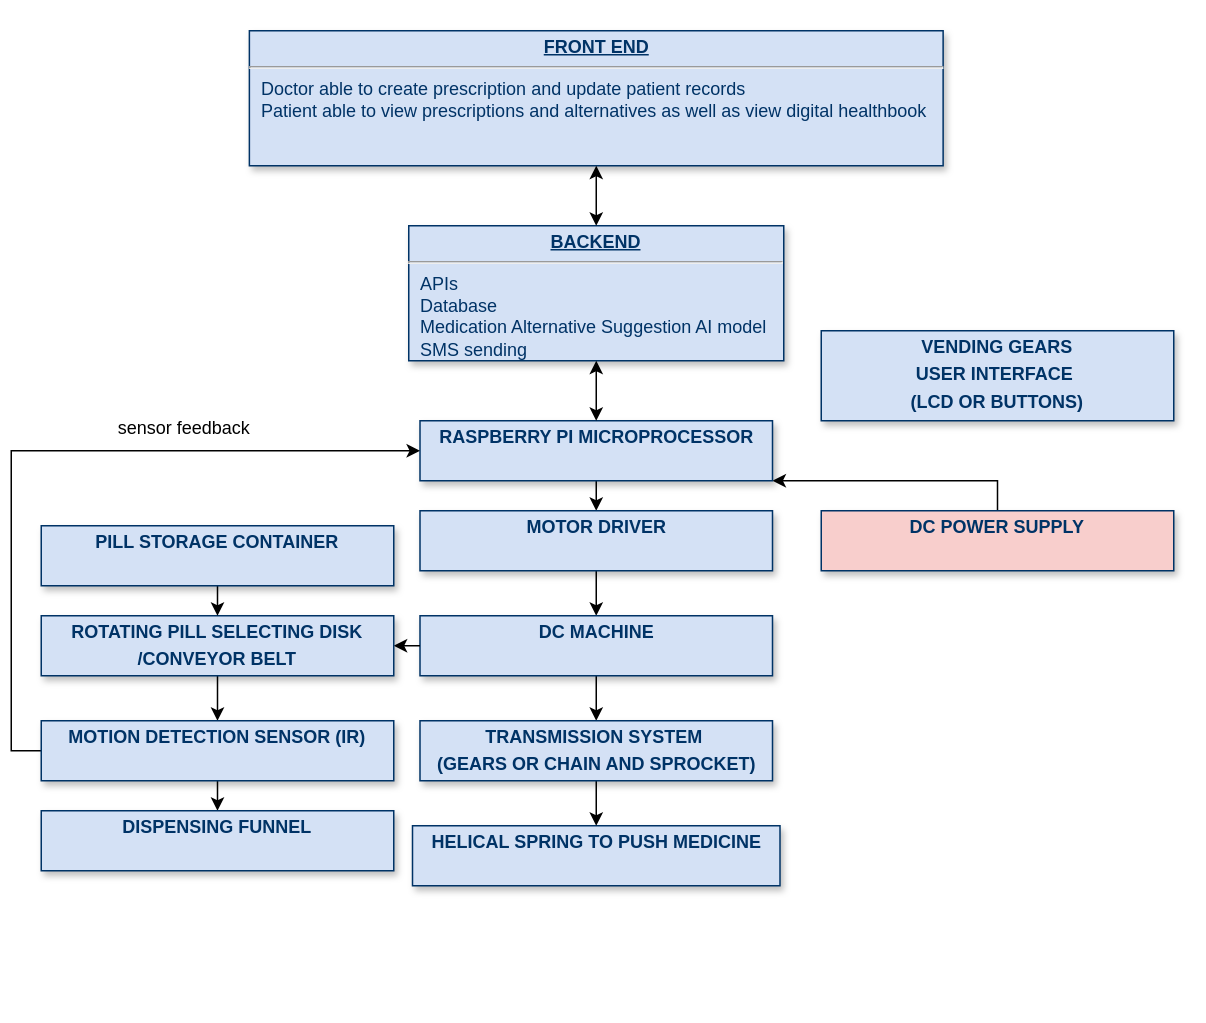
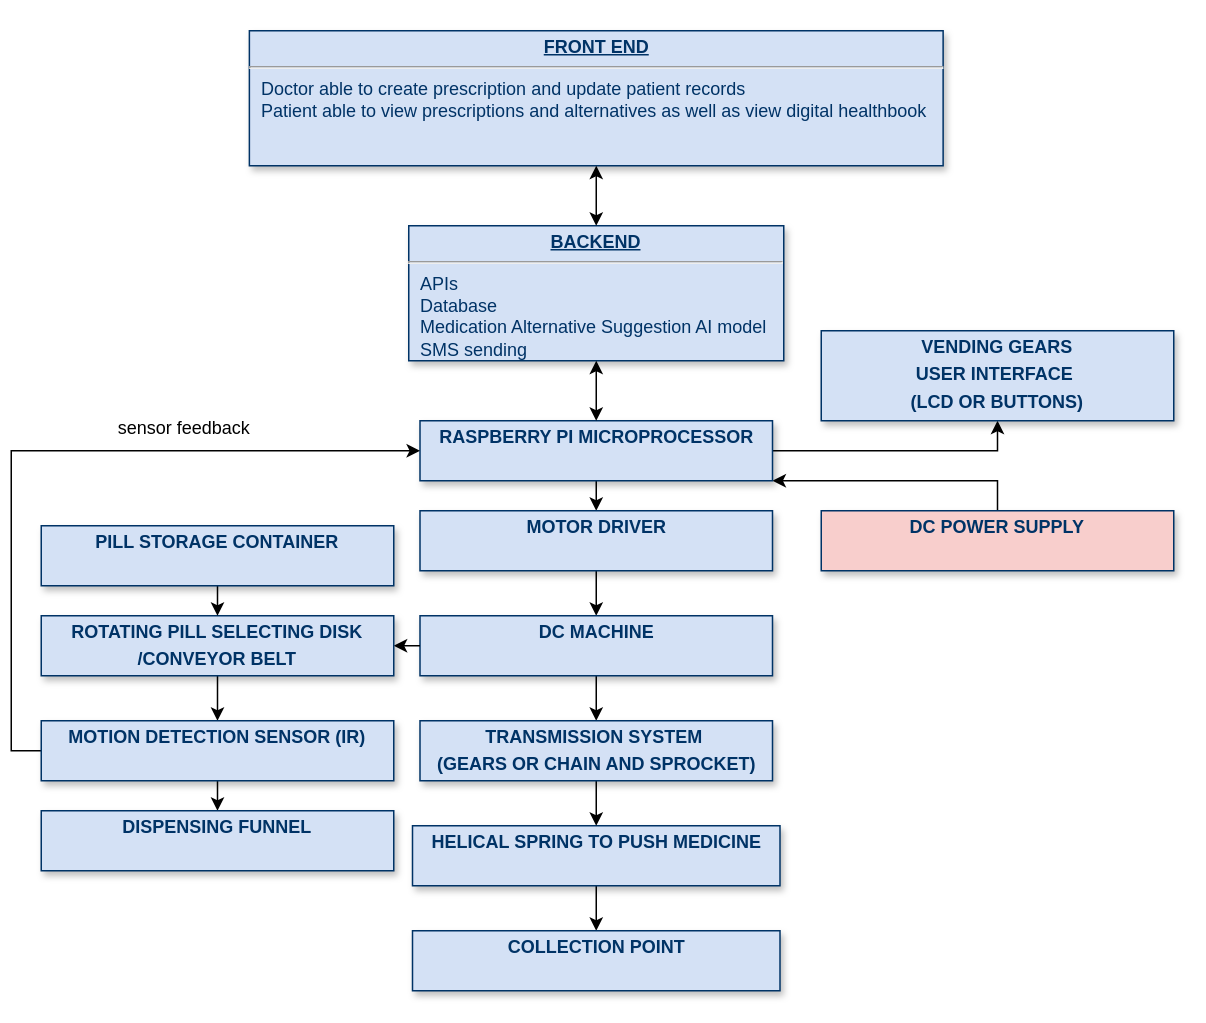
none -> (895, 451)
none -> (596, 903)
none -> (596, 961)
